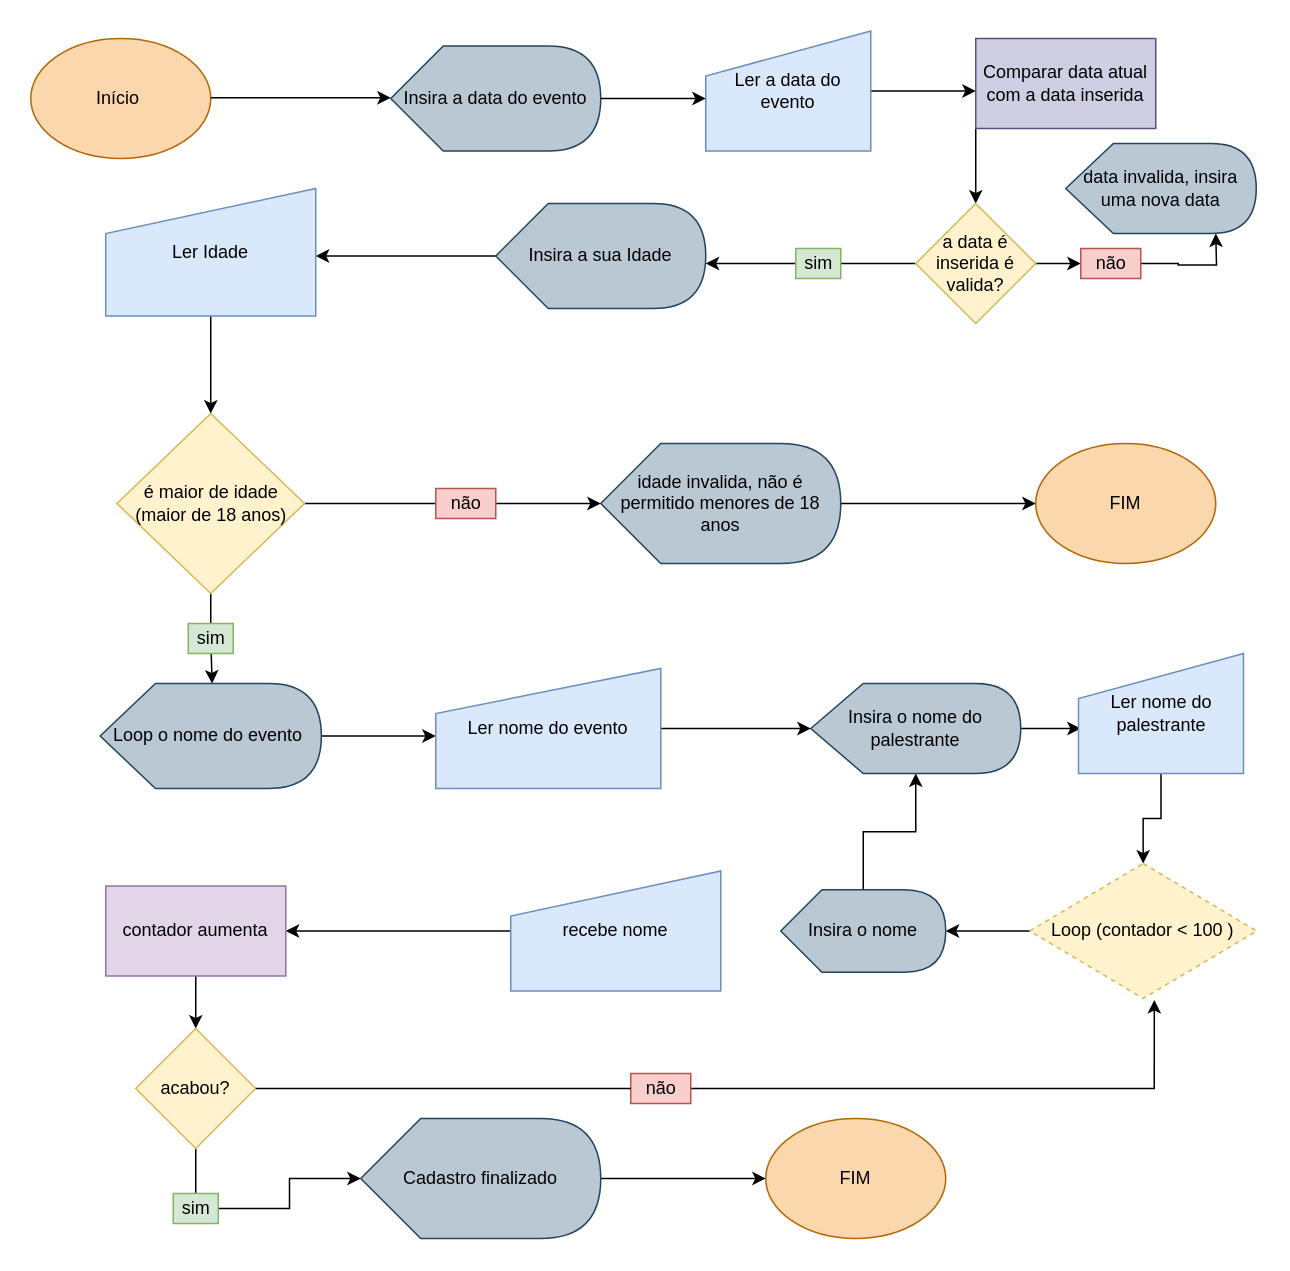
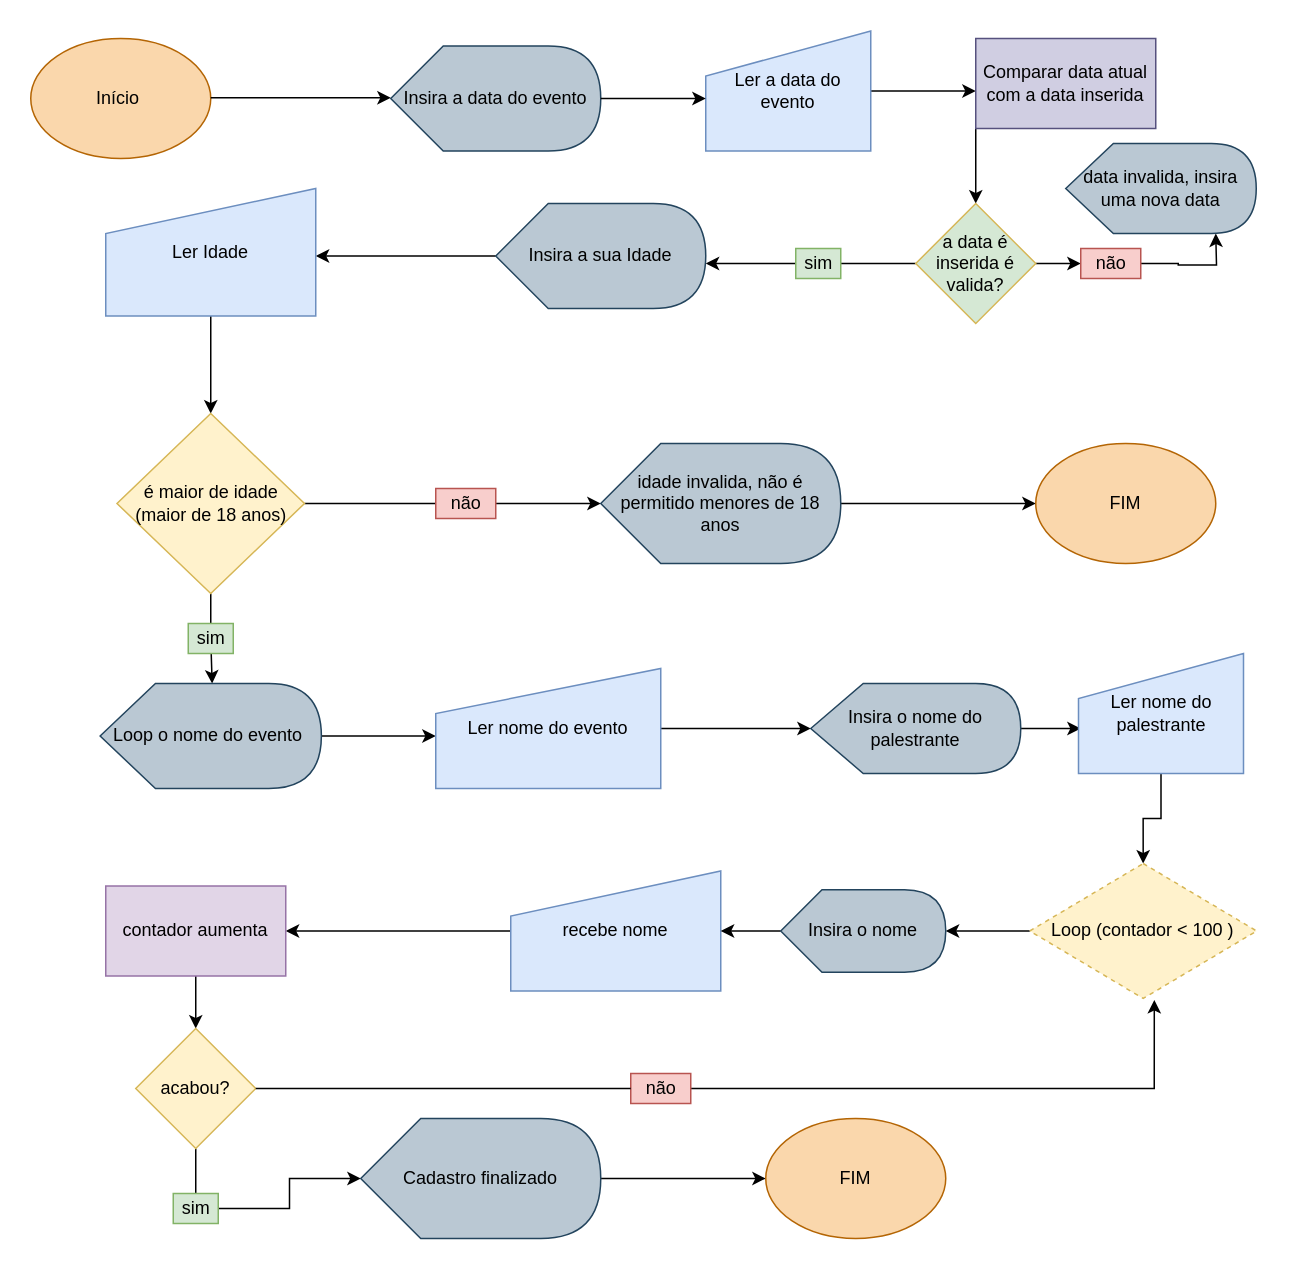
(976, 263) -> (976, 263)
(884, 831) -> (756, 931)
